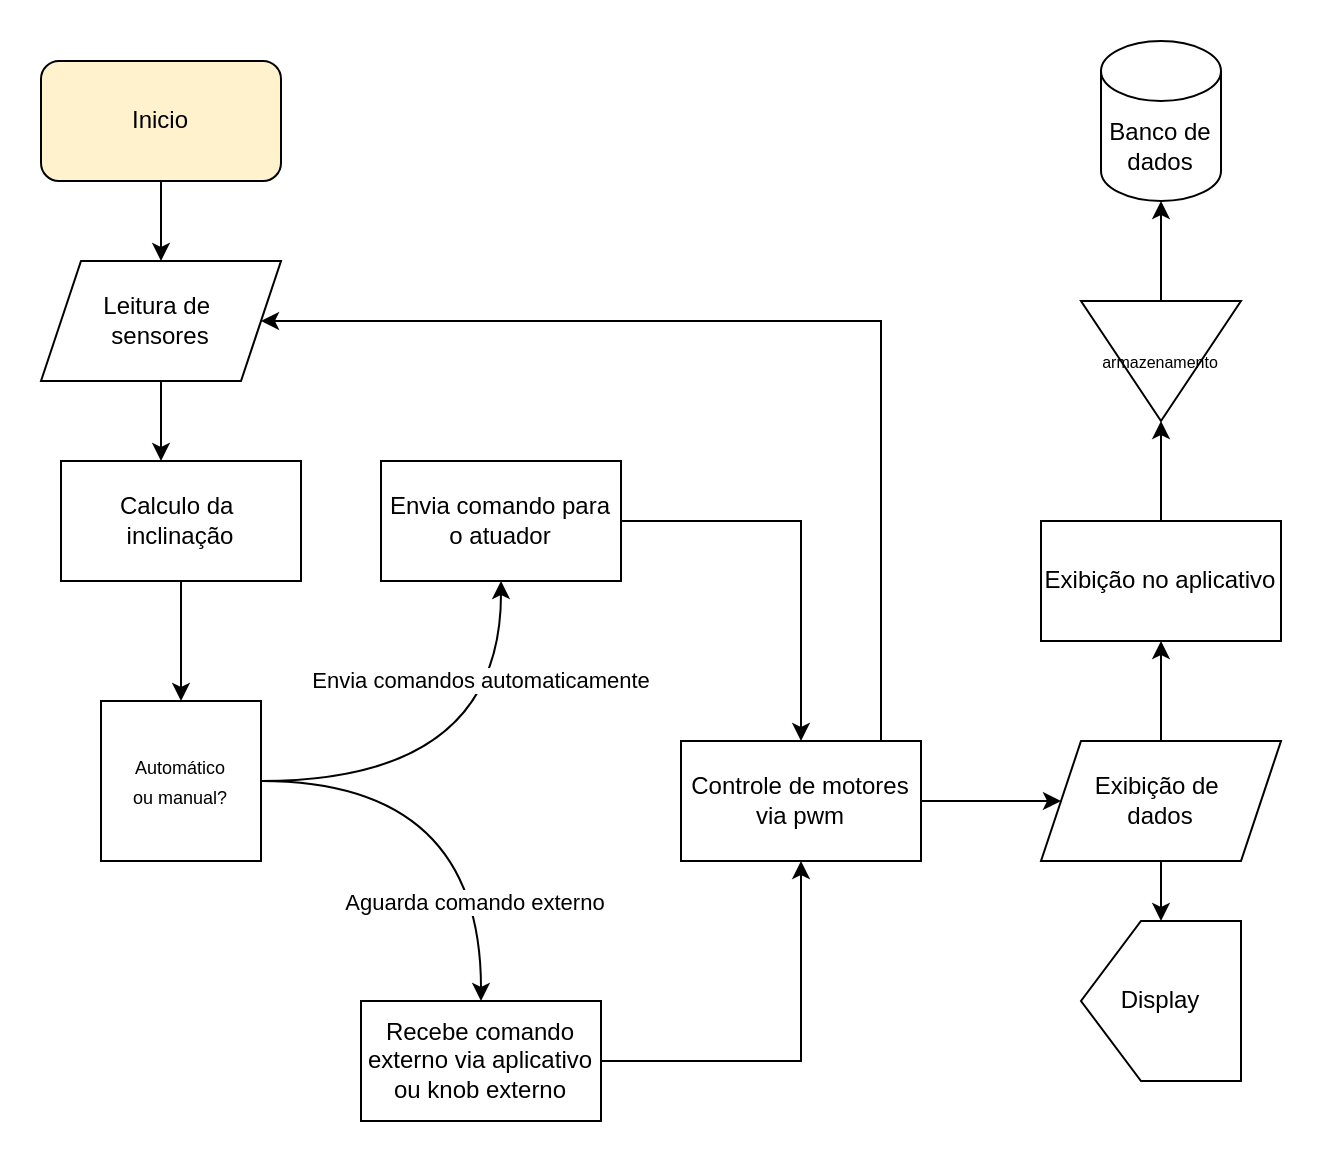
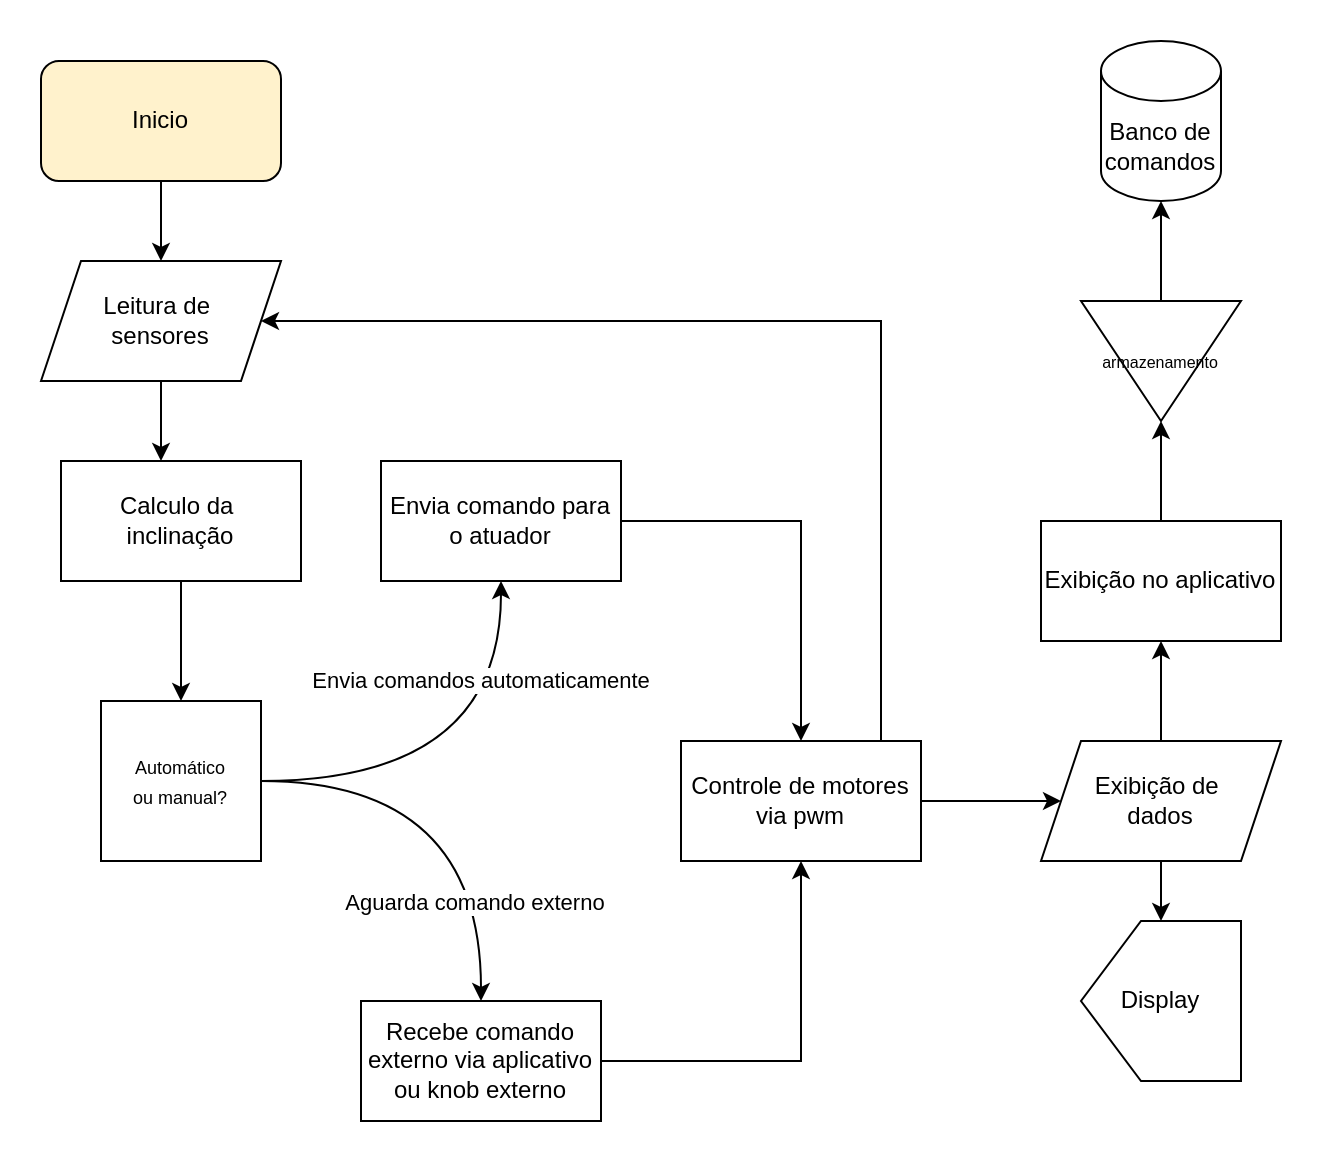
(1161, 147) -> (1161, 147)
